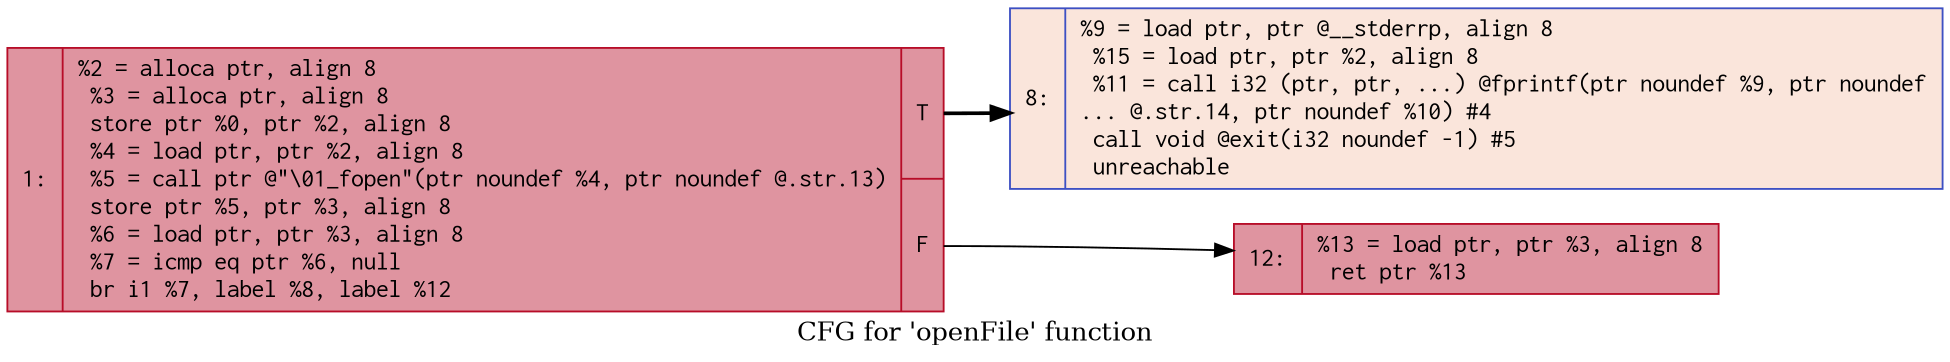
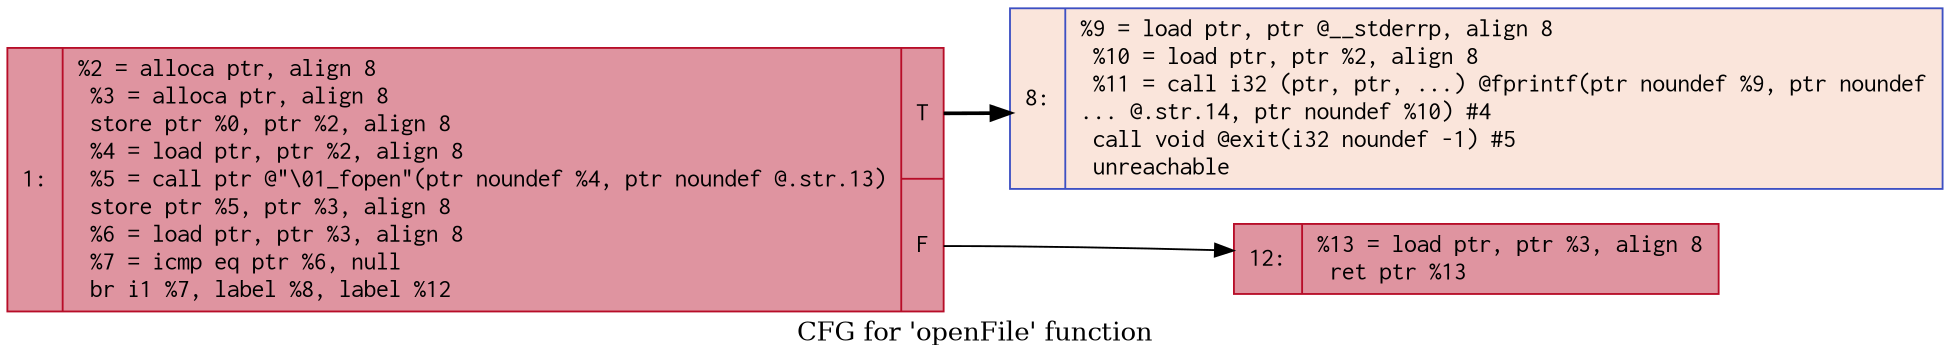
(1280, 56) -> (1280, 56)
